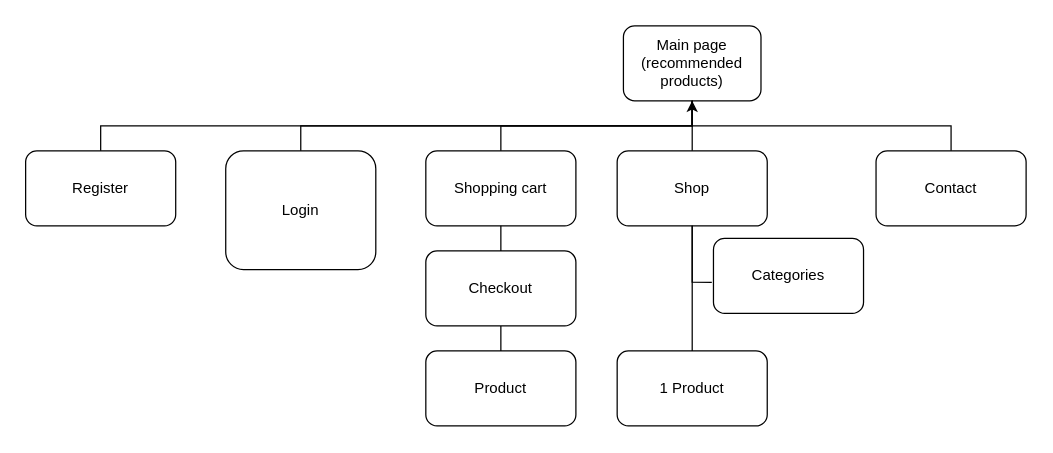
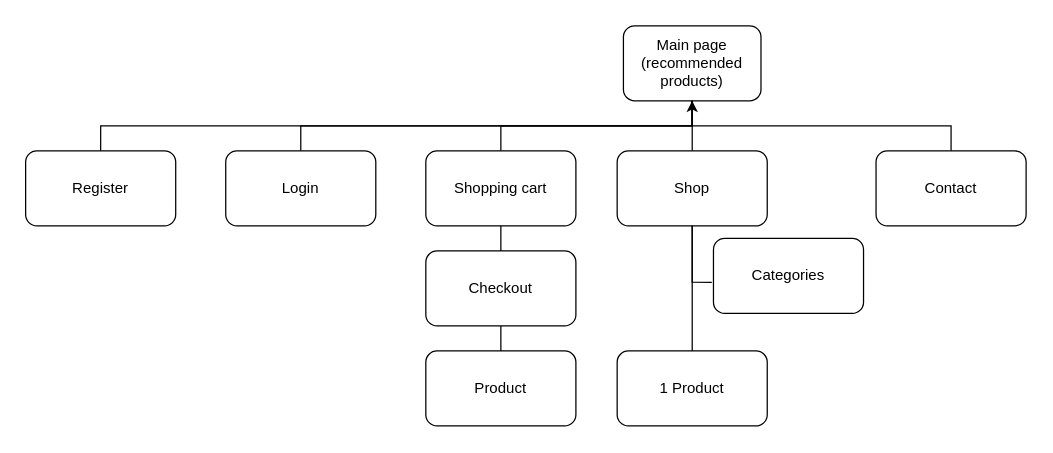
(301, 210) -> (301, 188)
